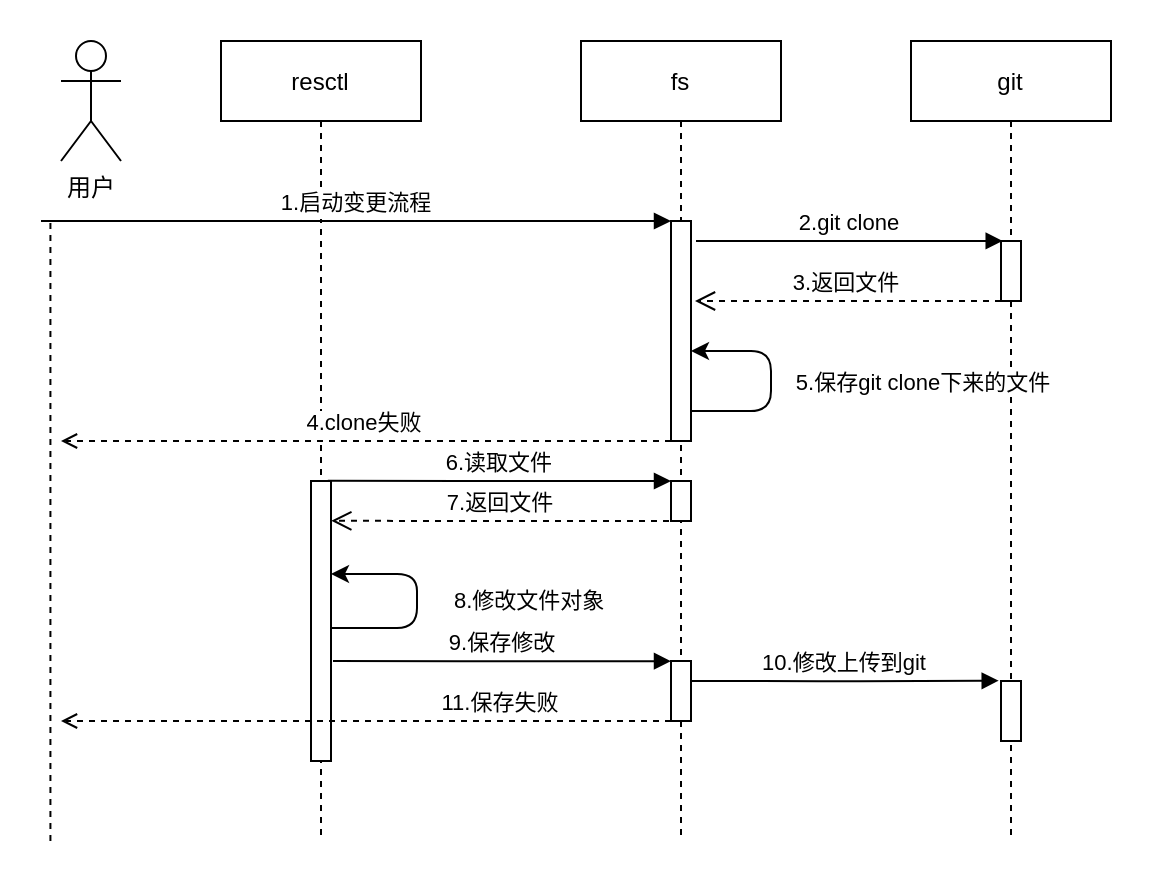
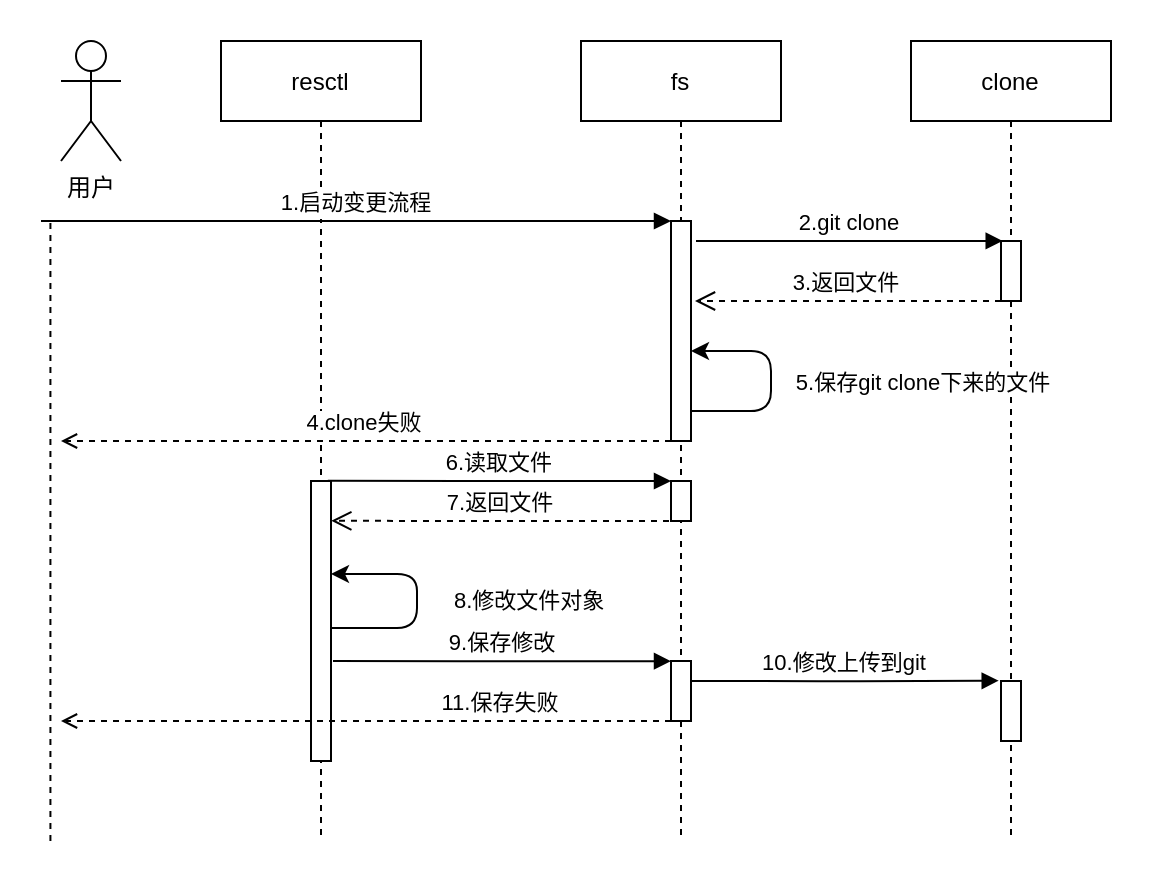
(1010, 82) -> (1010, 82)
